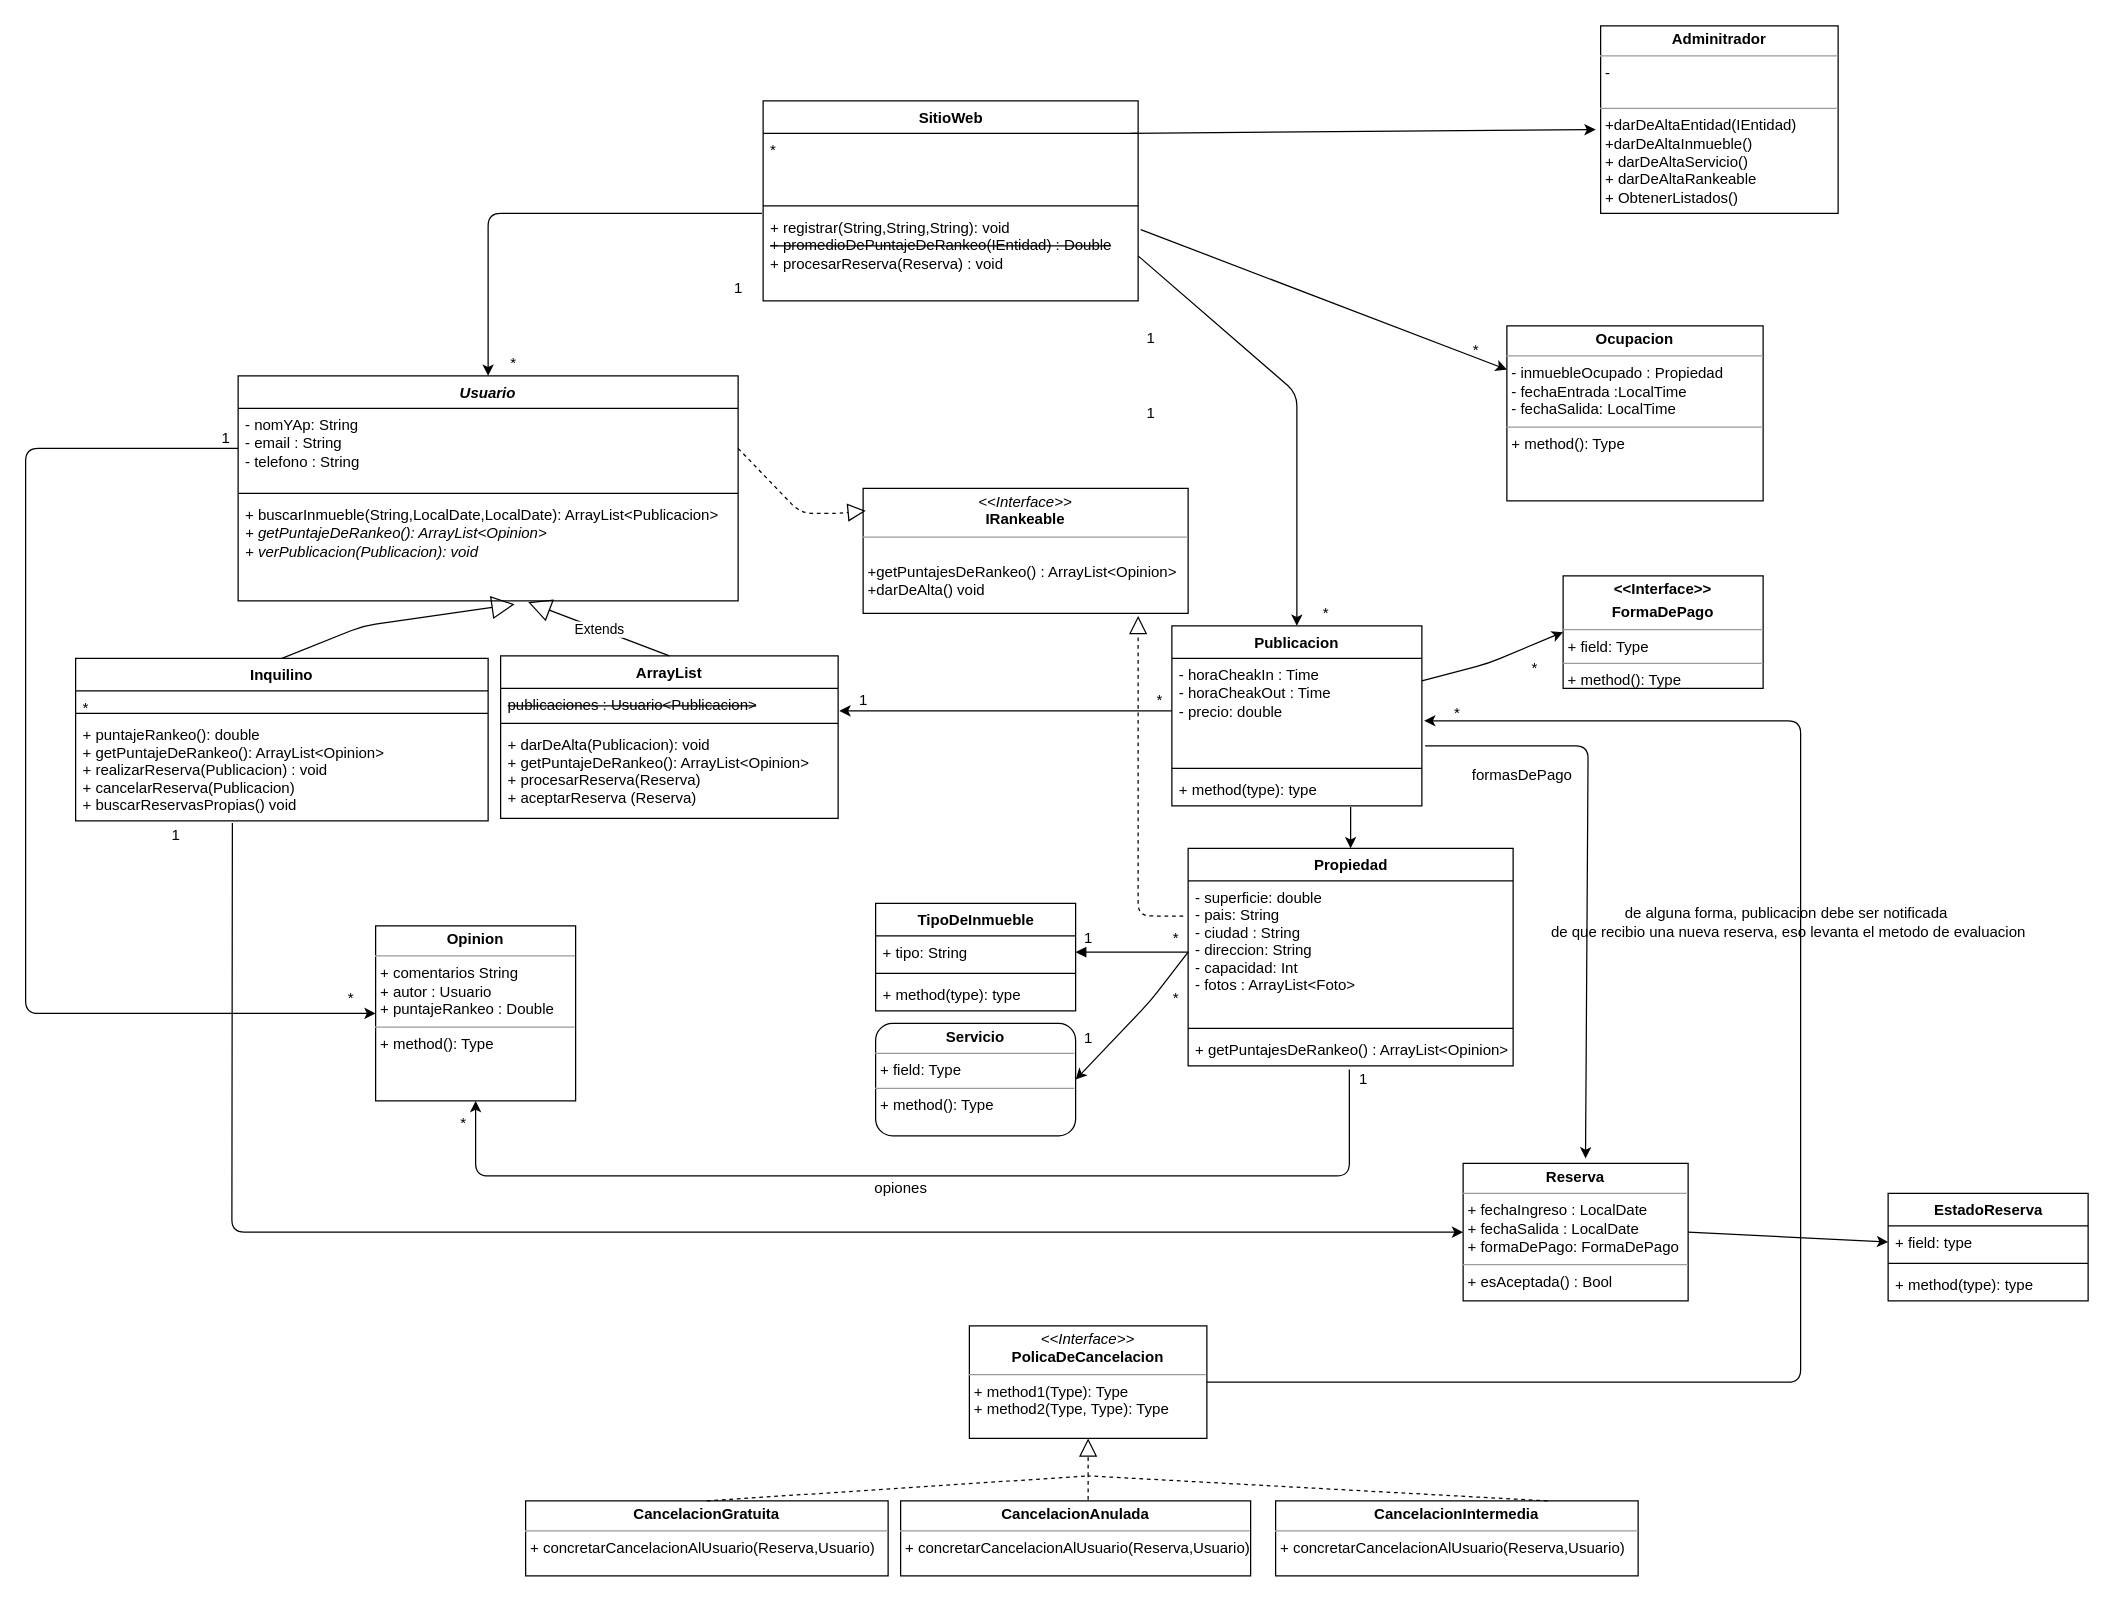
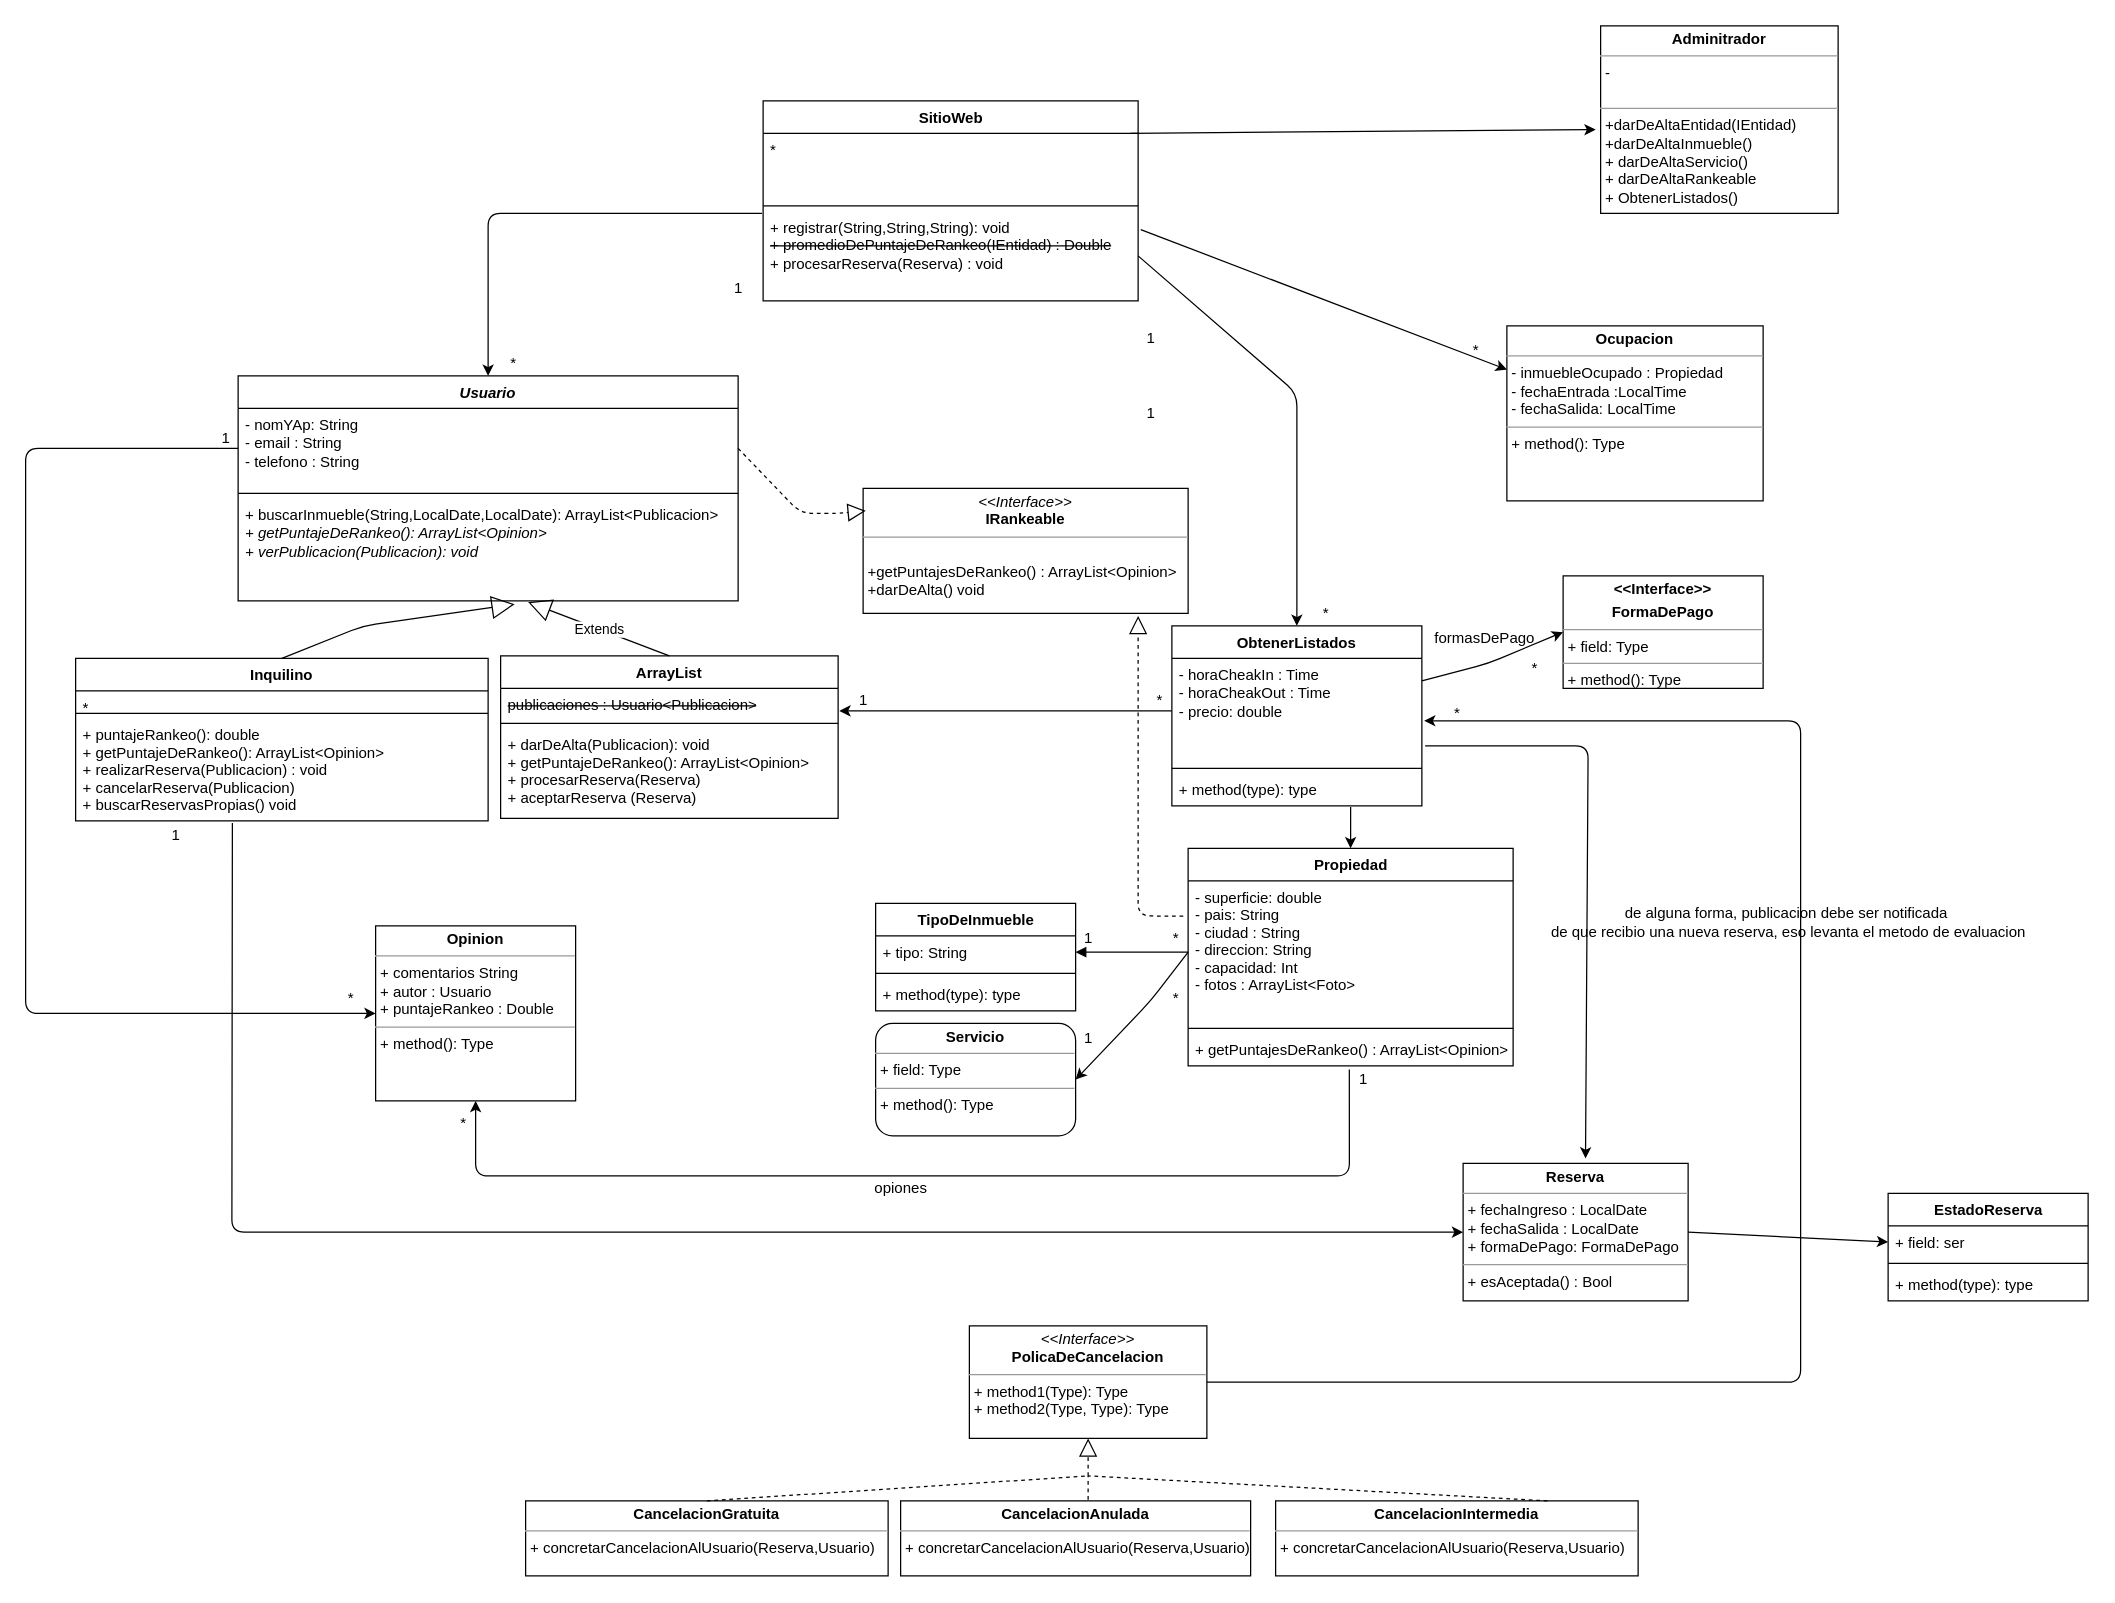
(1296, 643) -> (1296, 643)
(1522, 776) -> (1484, 638)
(1940, 1243) -> (1936, 1243)
